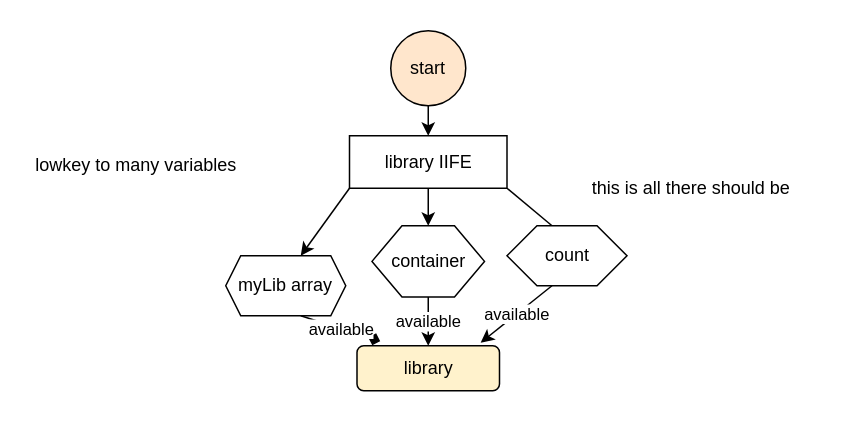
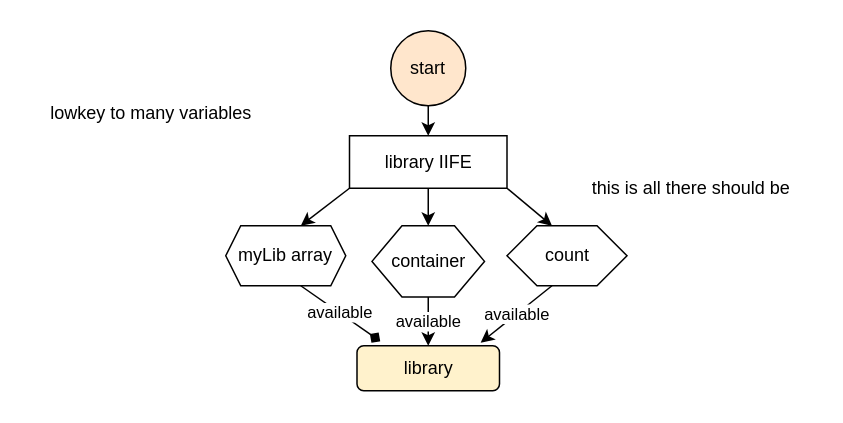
(136, 166) -> (151, 113)
(547, 221) -> (543, 218)
(286, 286) -> (286, 256)
